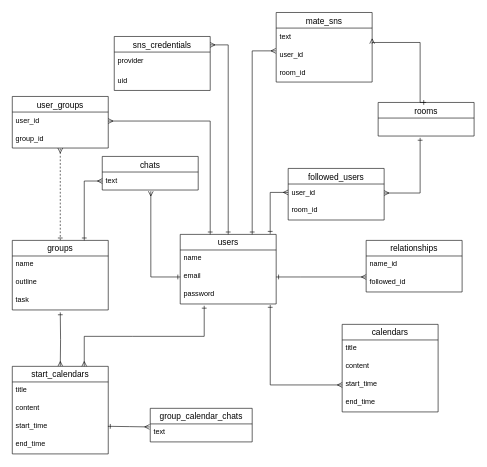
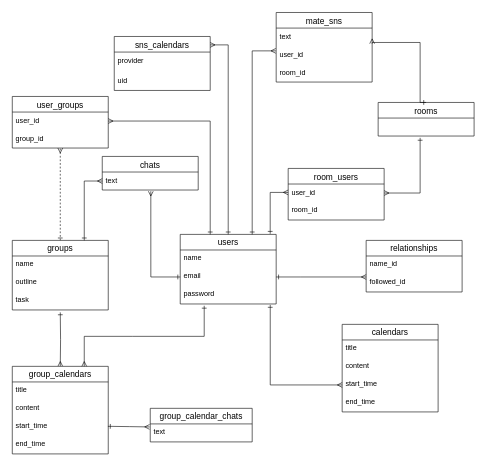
(162, 45) -> (162, 45)
(336, 177) -> (336, 177)
(60, 375) -> (60, 375)
